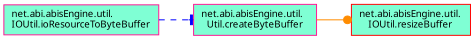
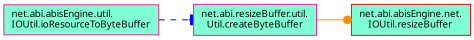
(255, 20) -> (255, 20)
(411, 20) -> (411, 20)
